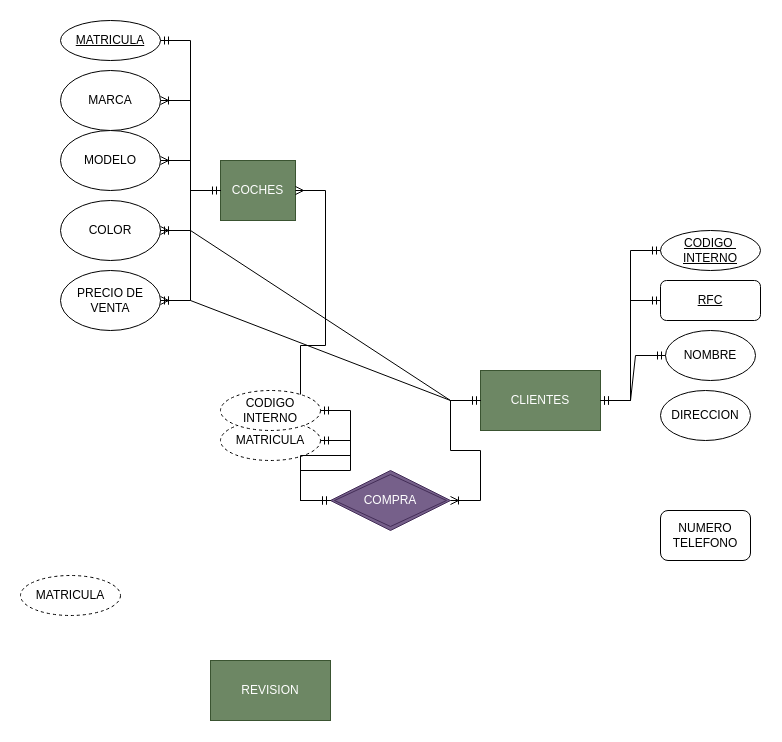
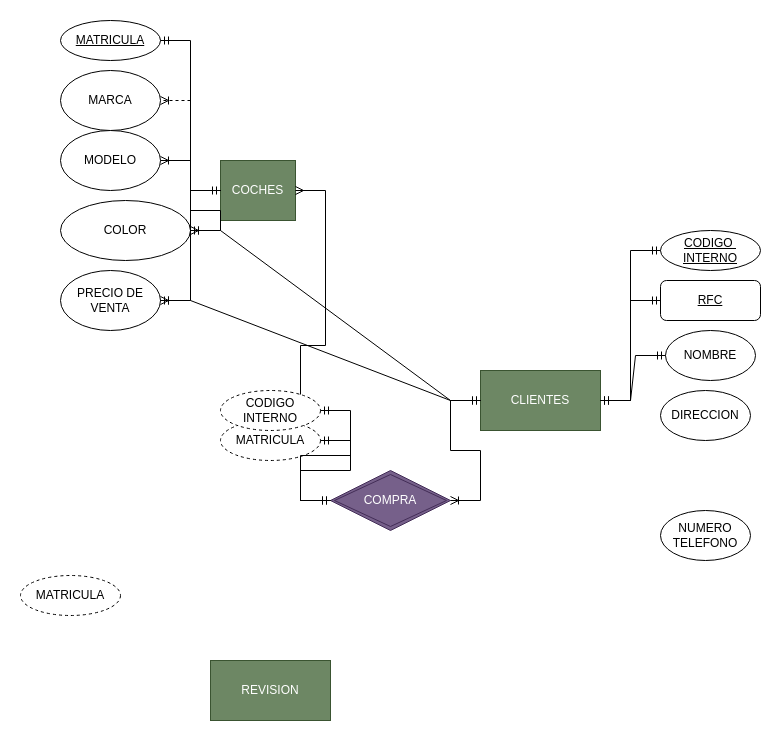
(175, 101) -> (175, 101)
(111, 231) -> (126, 231)
(706, 536) -> (706, 536)
